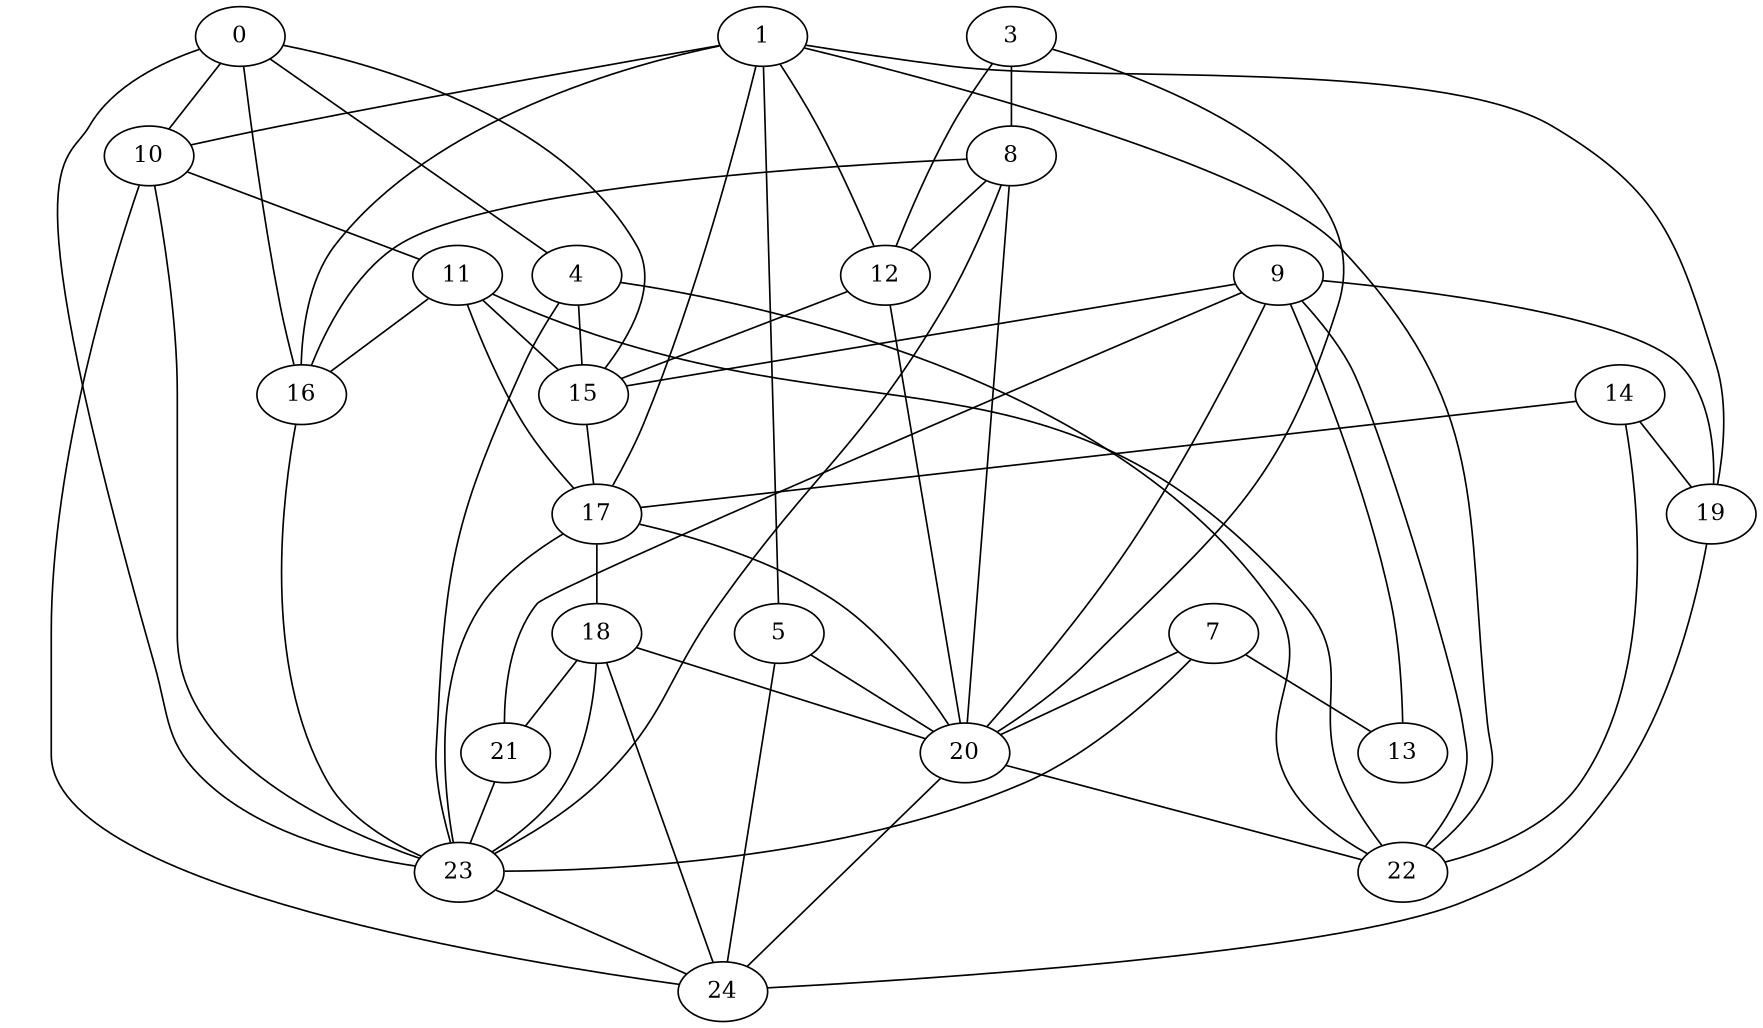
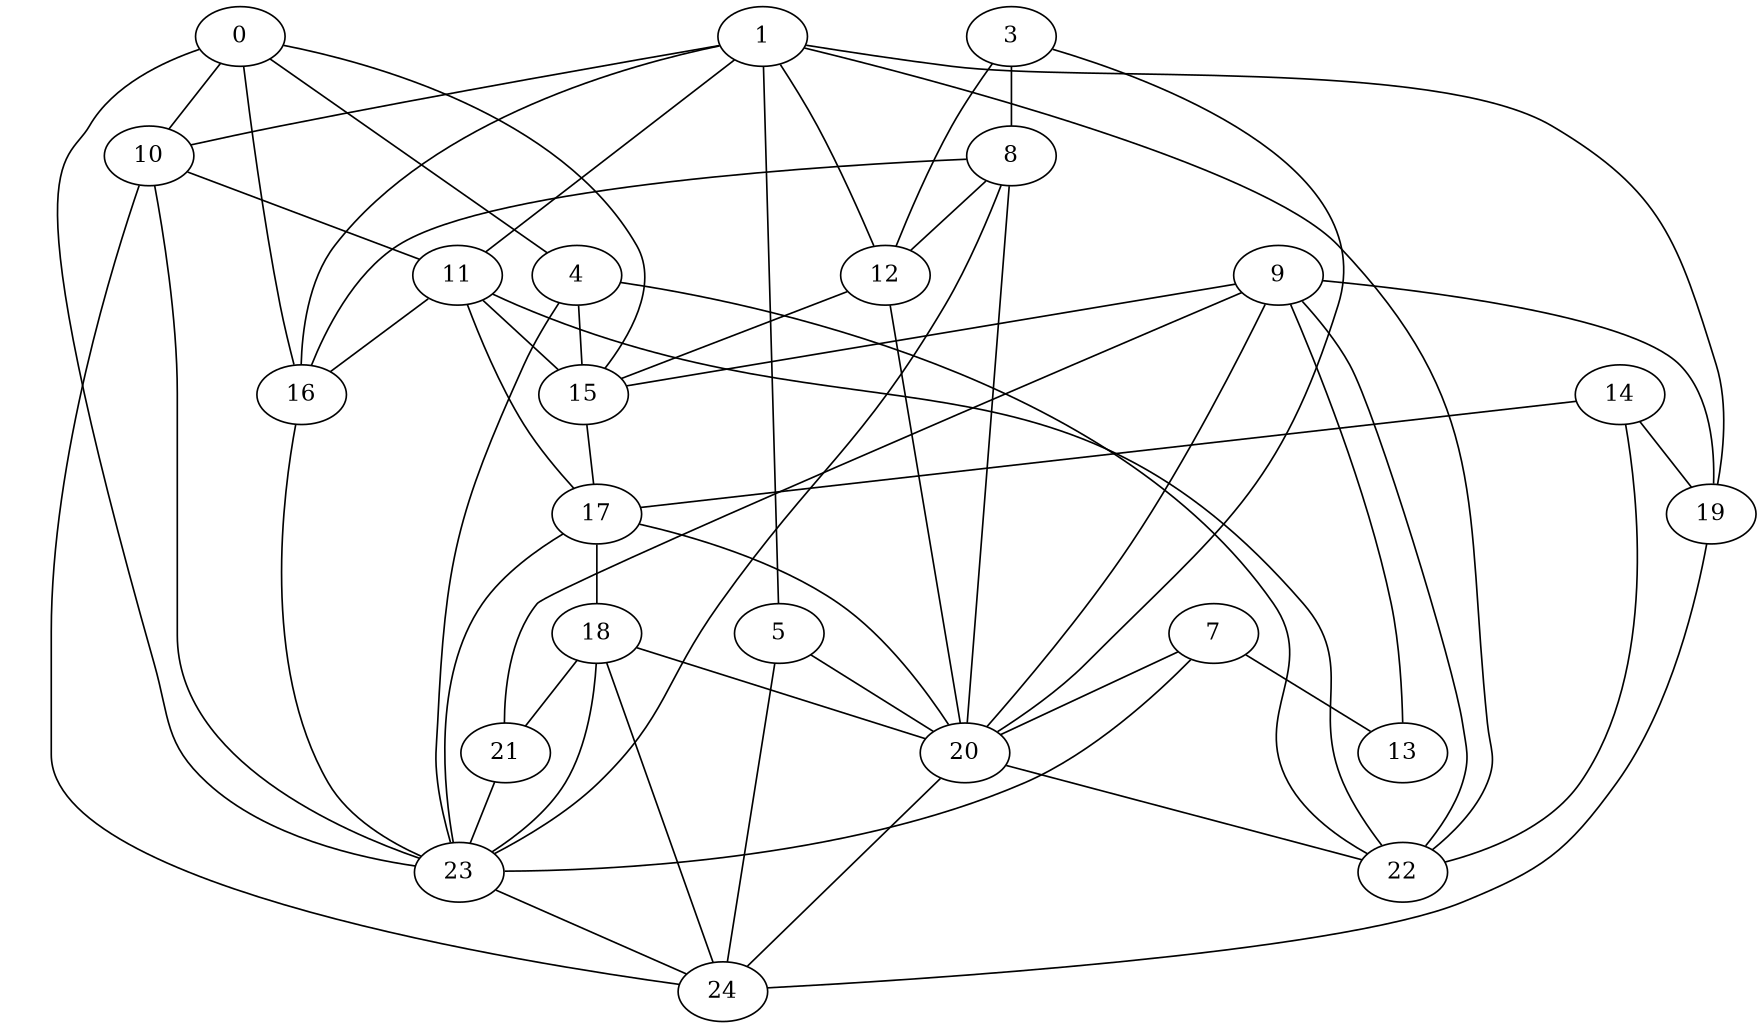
(696, 280) -> (610, 156)
